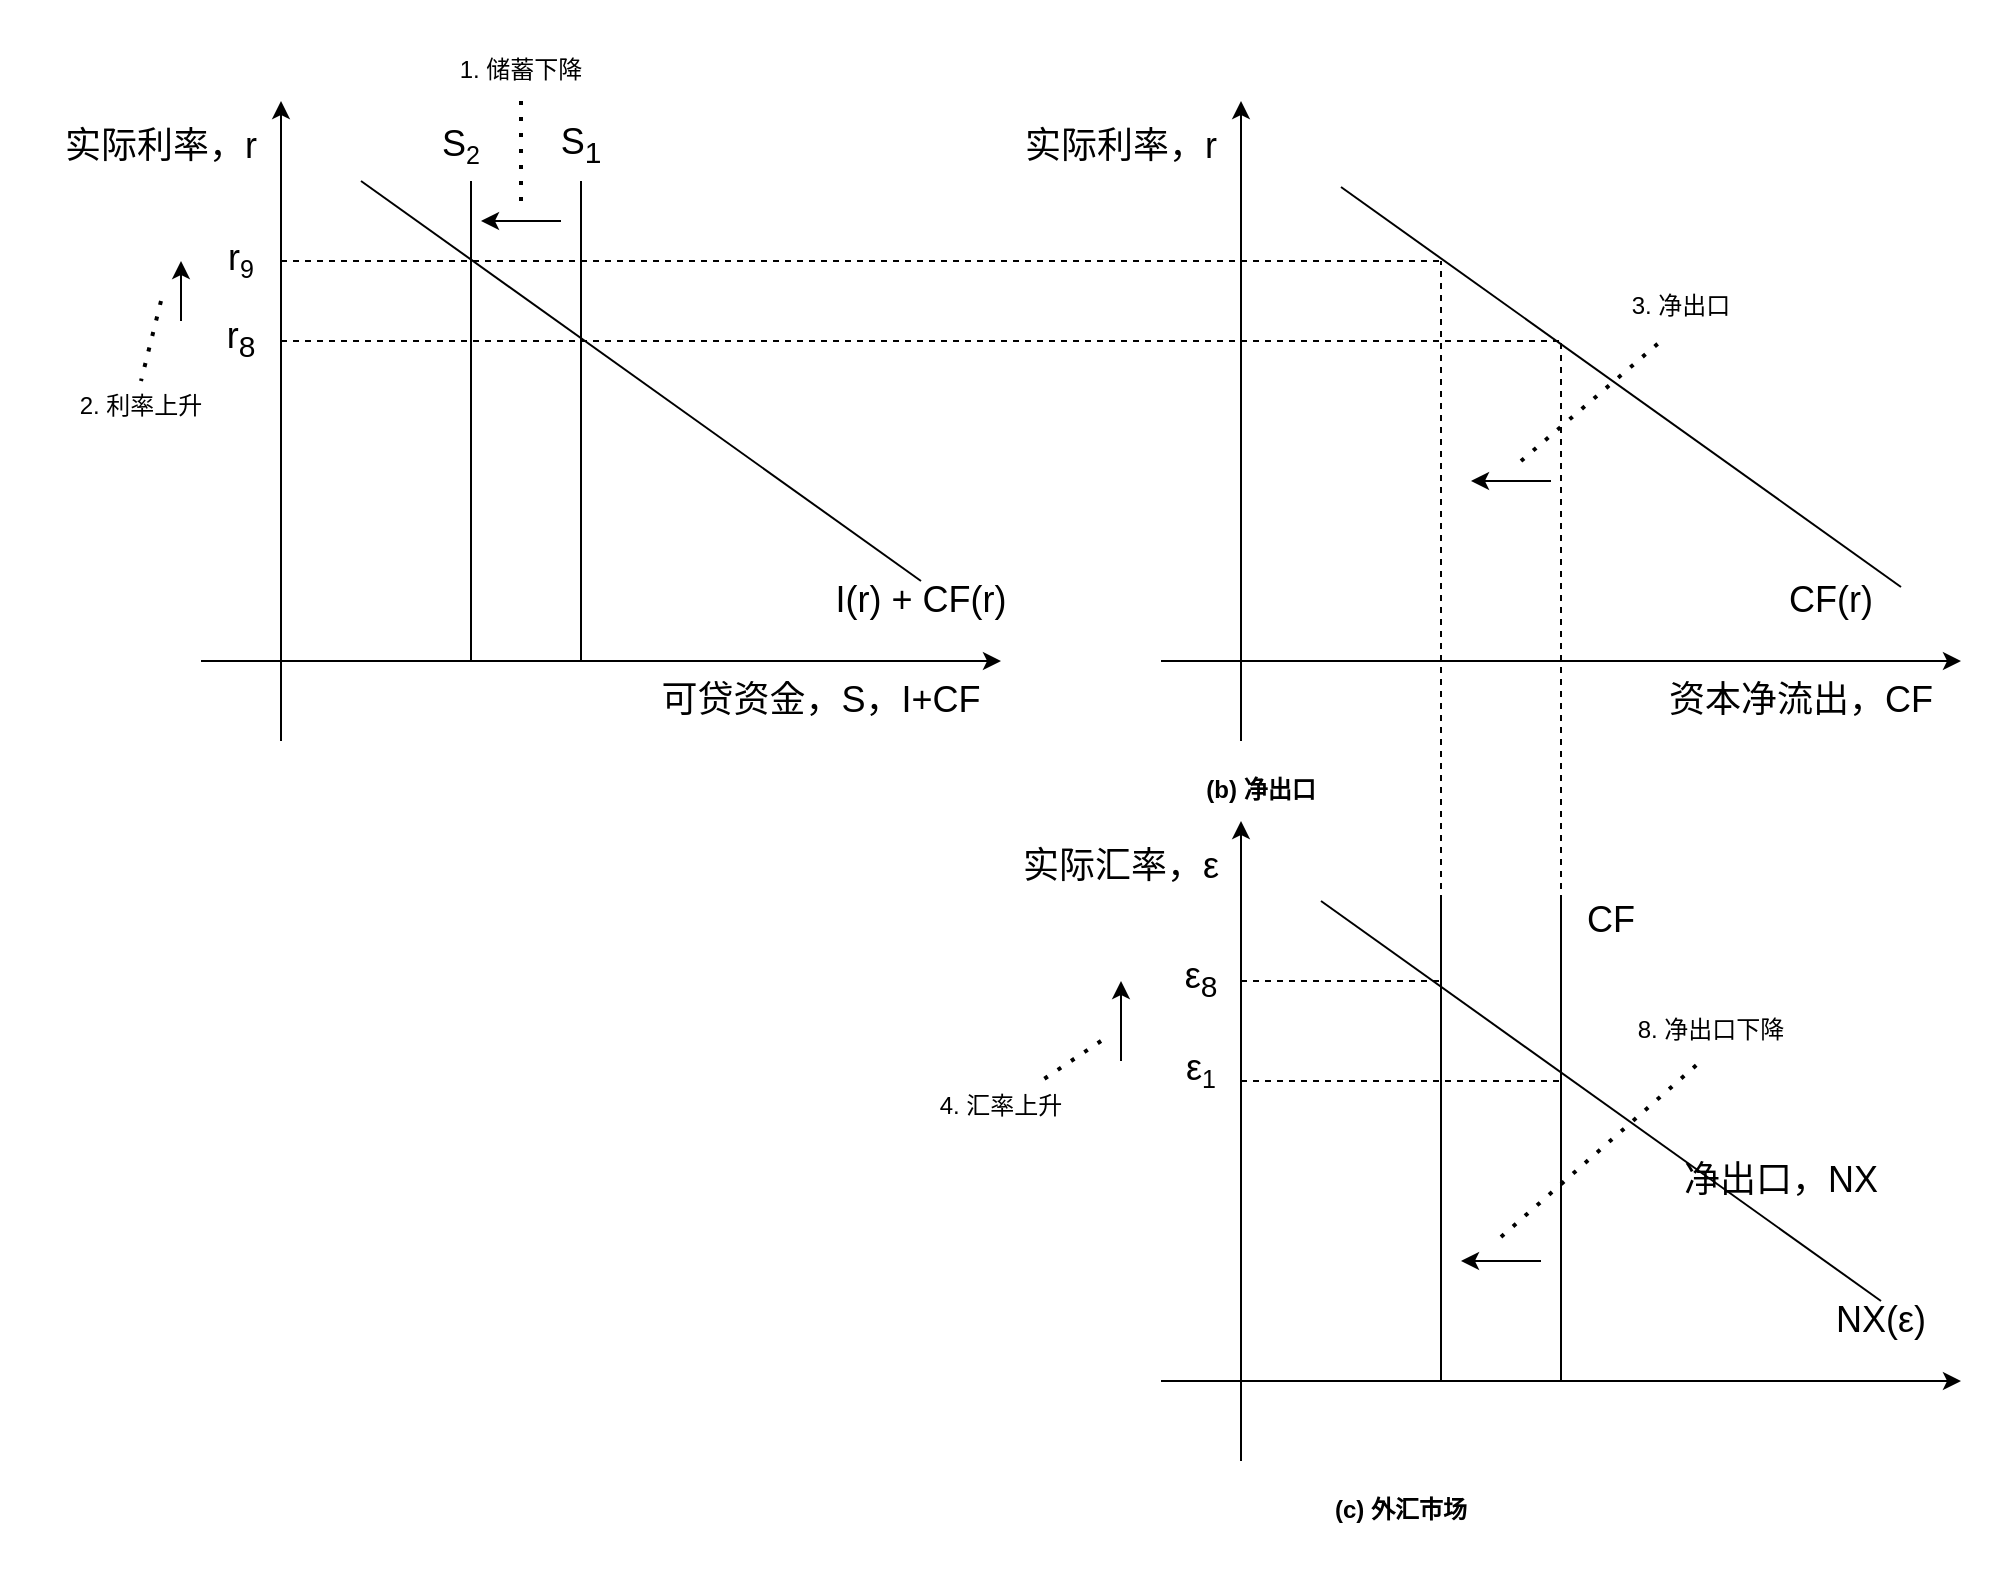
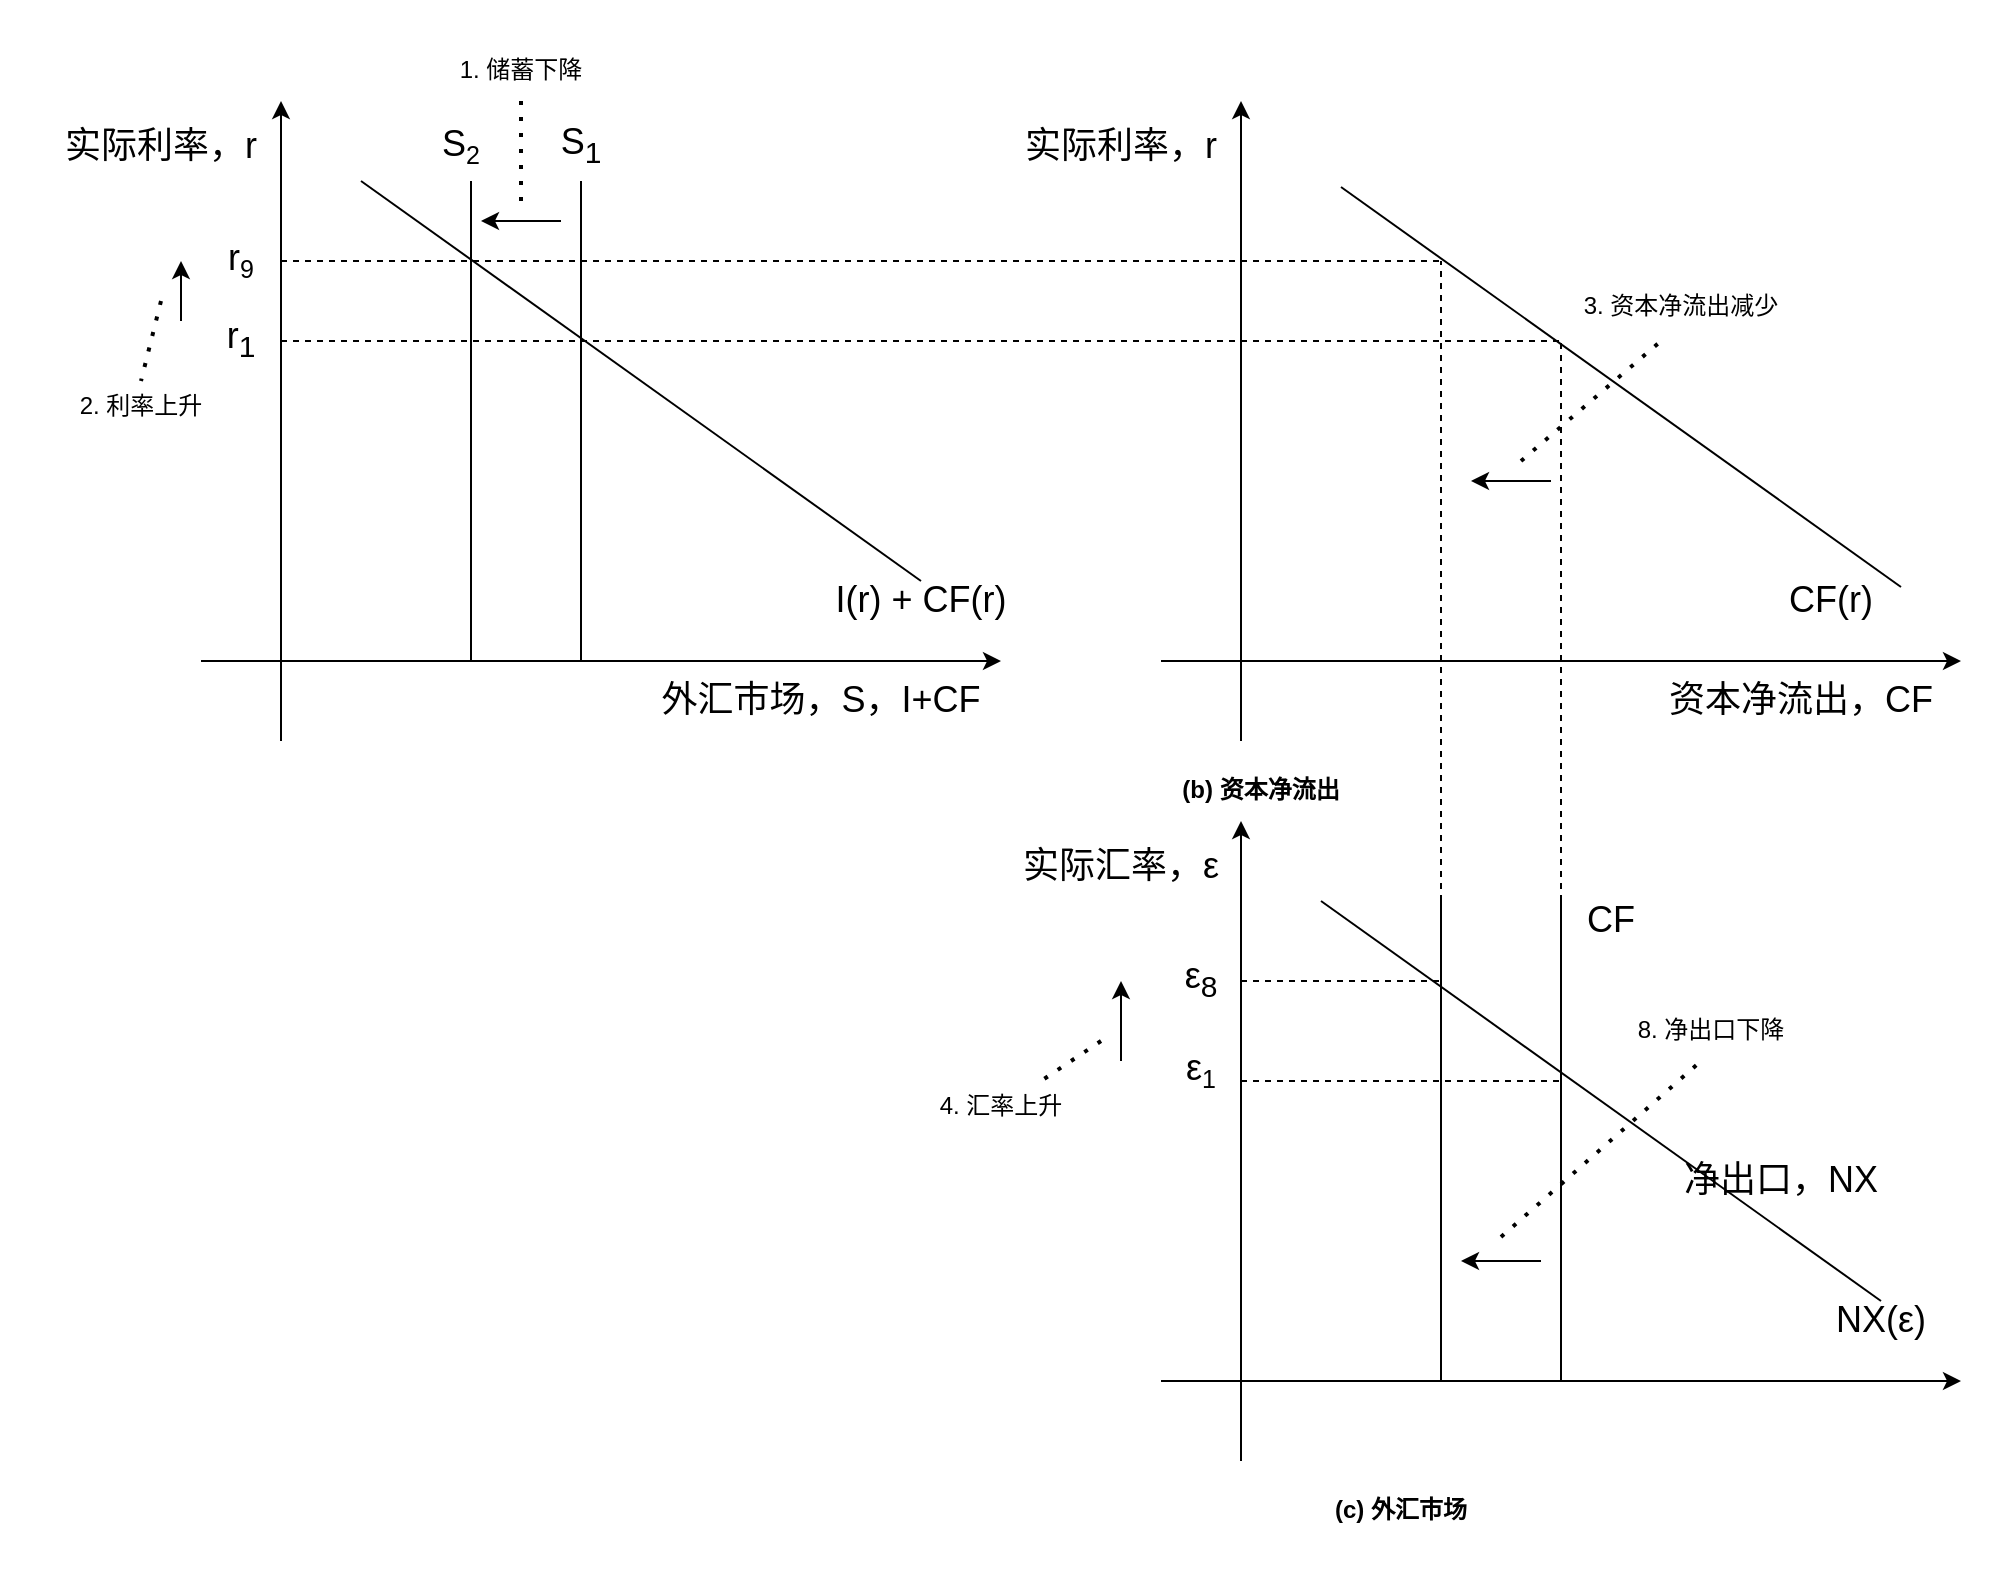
(1682, 307) -> (1682, 307)
(242, 341) -> (242, 341)
(822, 701) -> (822, 701)
(1262, 791) -> (1262, 791)
